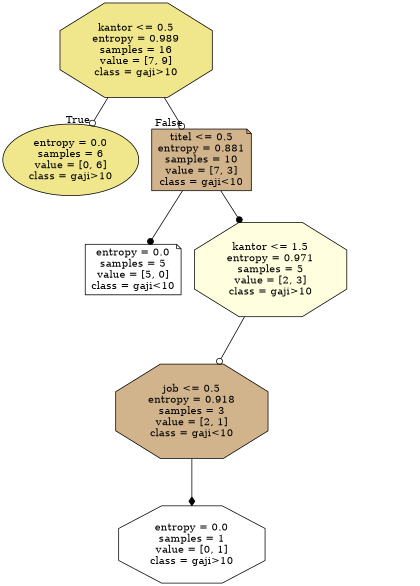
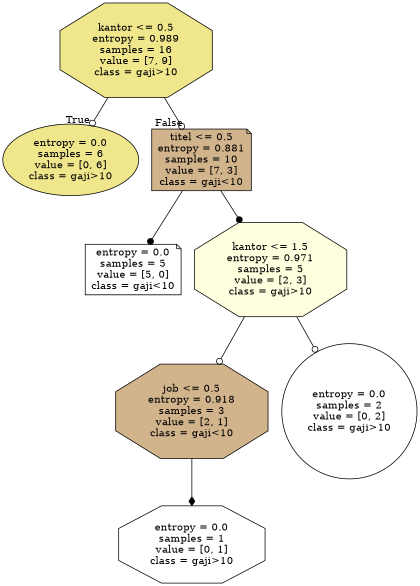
none -> (349, 411)
